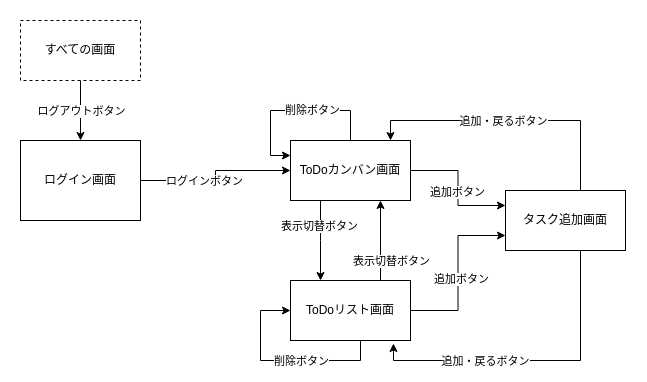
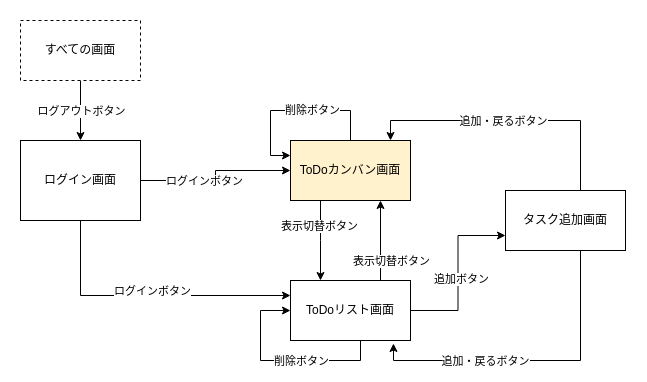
(351, 171) -> (351, 171)
(458, 185) -> none
none -> (212, 296)
